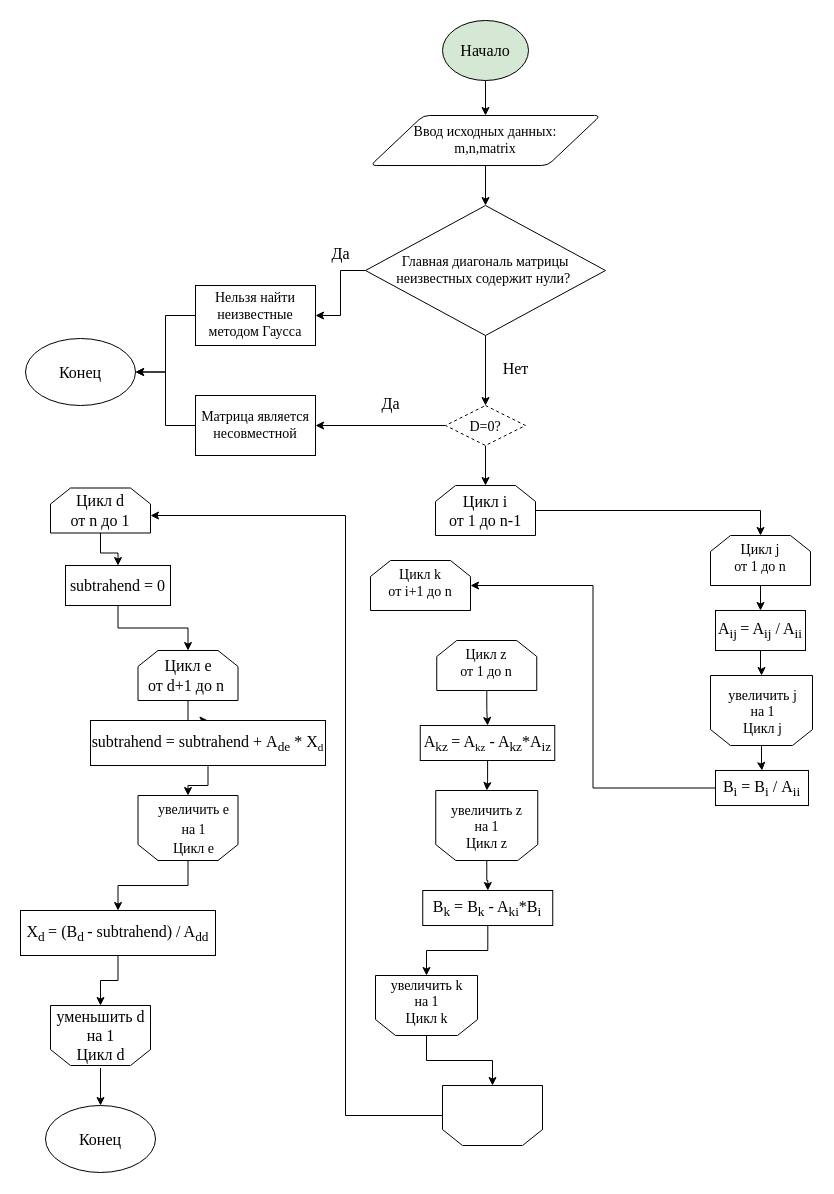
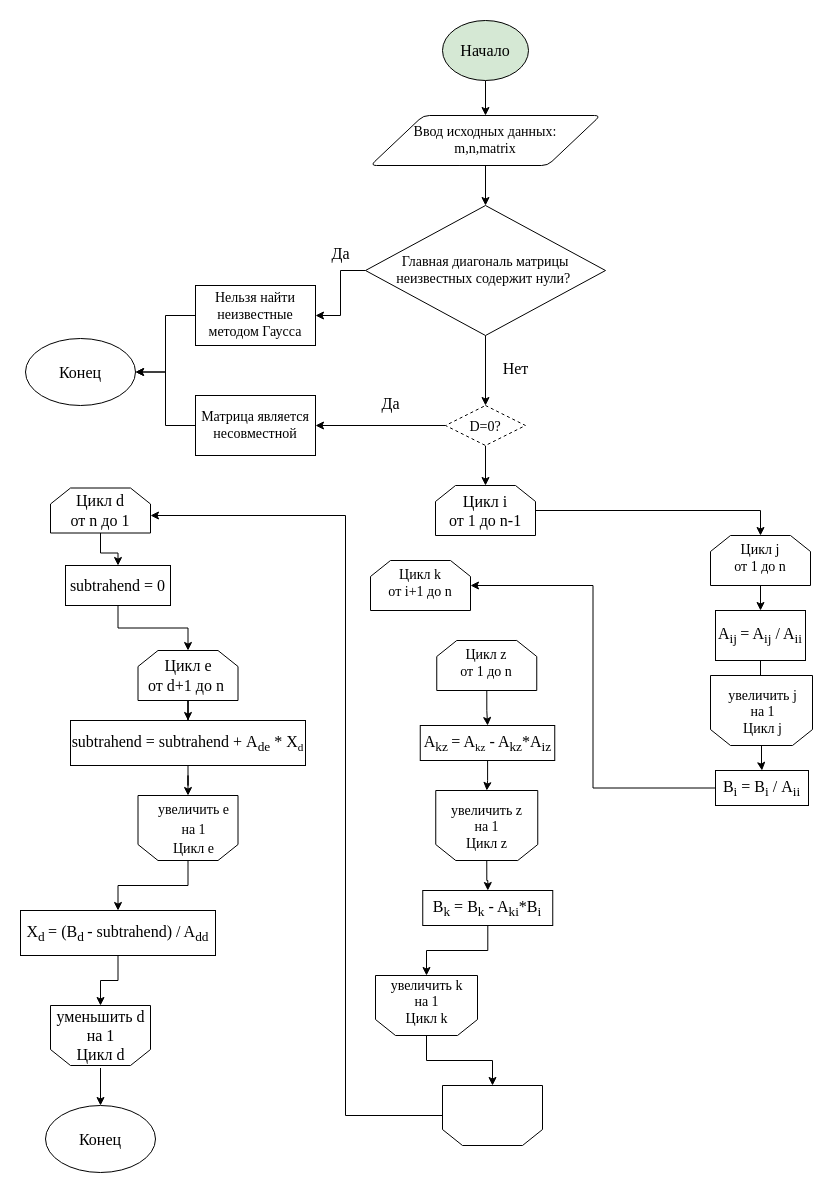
(761, 631) -> (761, 636)
(208, 743) -> (188, 743)
